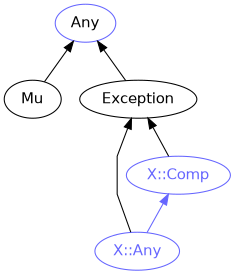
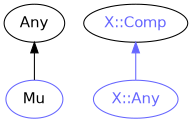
(86, 23) -> (34, 23)
(33, 99) -> (34, 99)
(138, 99) -> none
(178, 175) -> (136, 23)
